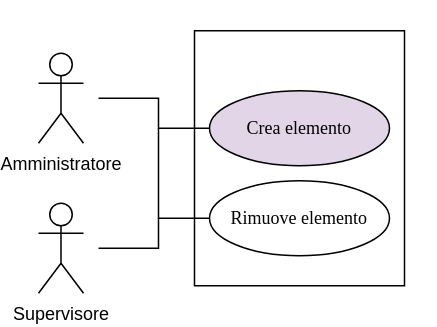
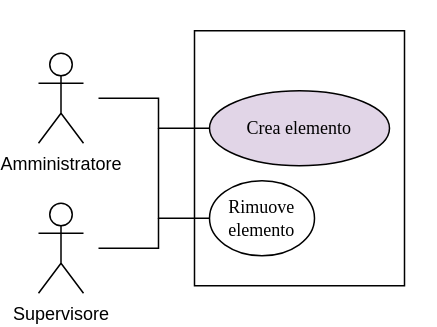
(299, 218) -> (262, 218)
